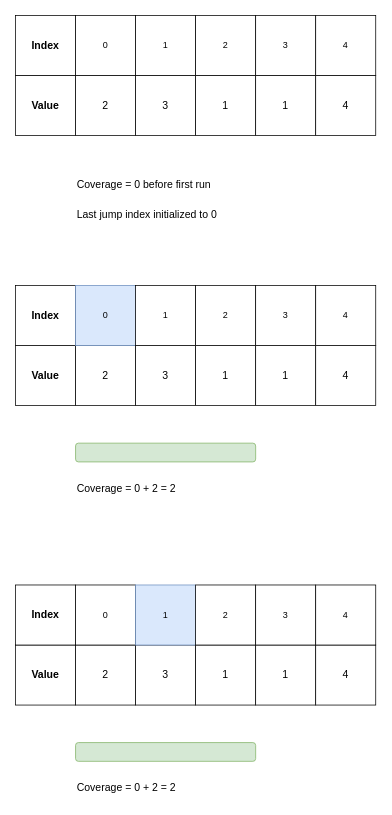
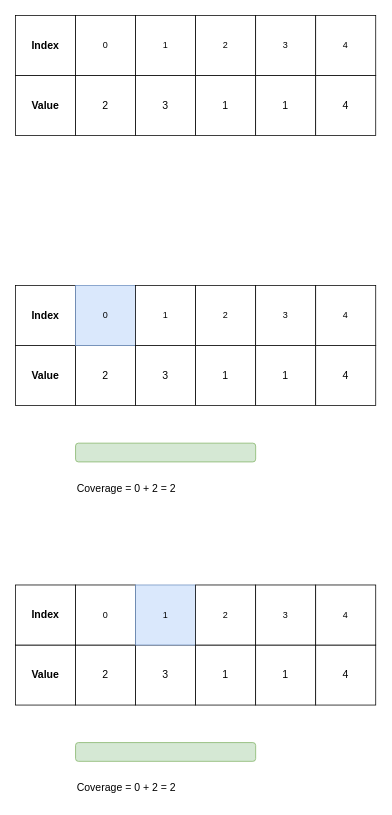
(165, 184) -> none
(165, 214) -> none
